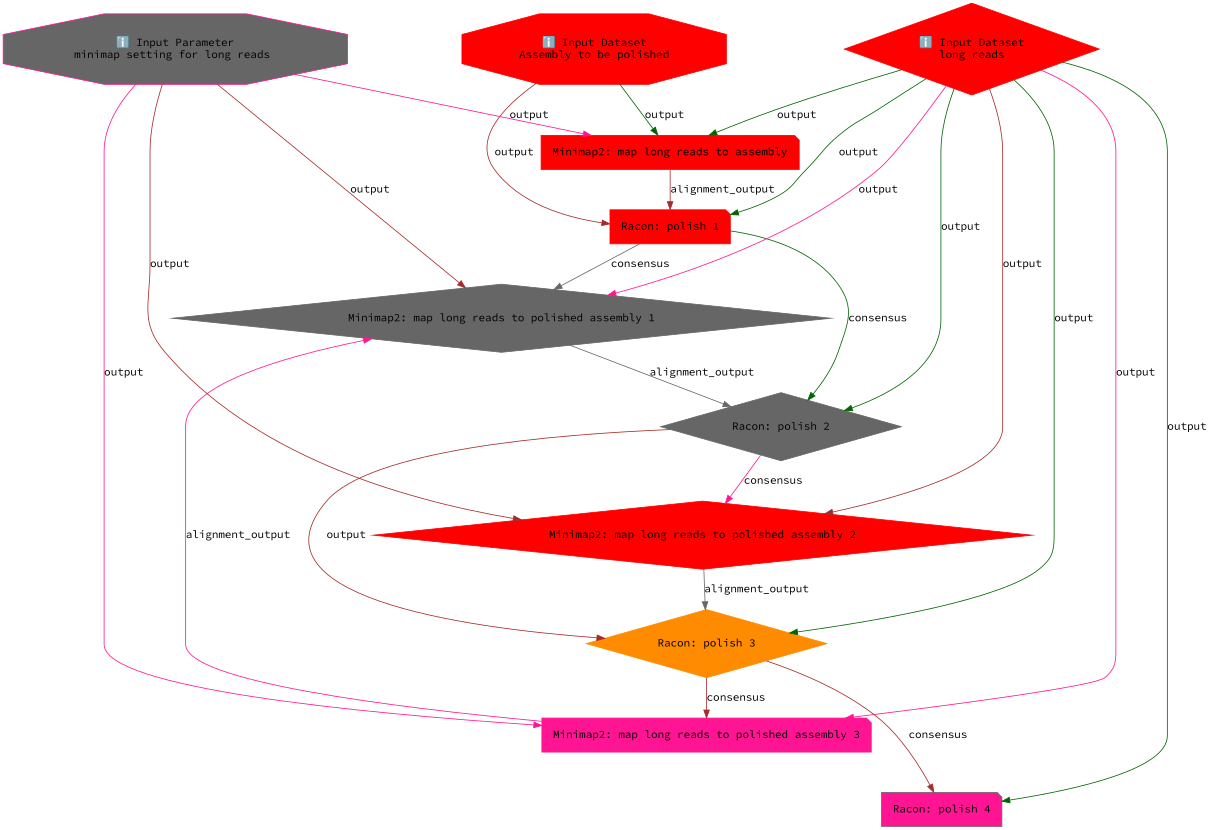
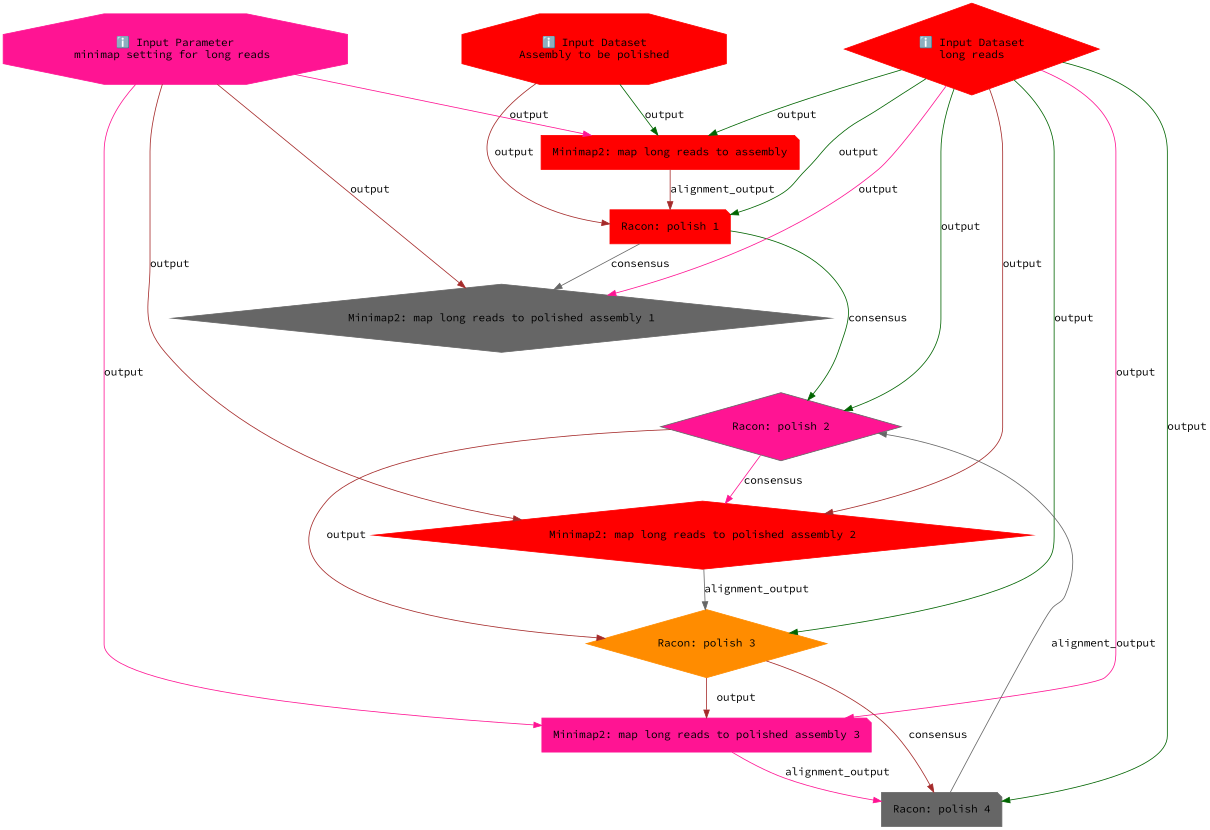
(175, 49) -> (175, 49)
(647, 375) -> (1071, 573)
(781, 427) -> (781, 427)
(186, 617) -> (800, 783)
(736, 698) -> (736, 698)
(942, 809) -> (942, 809)
